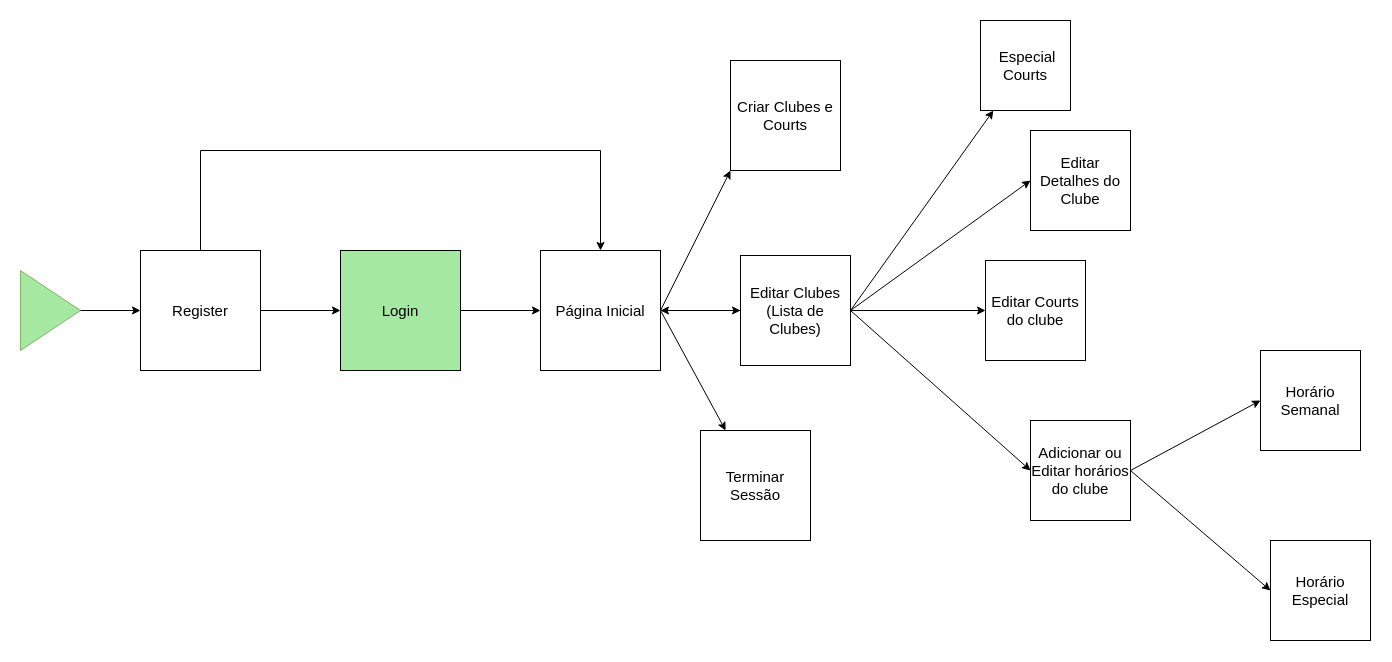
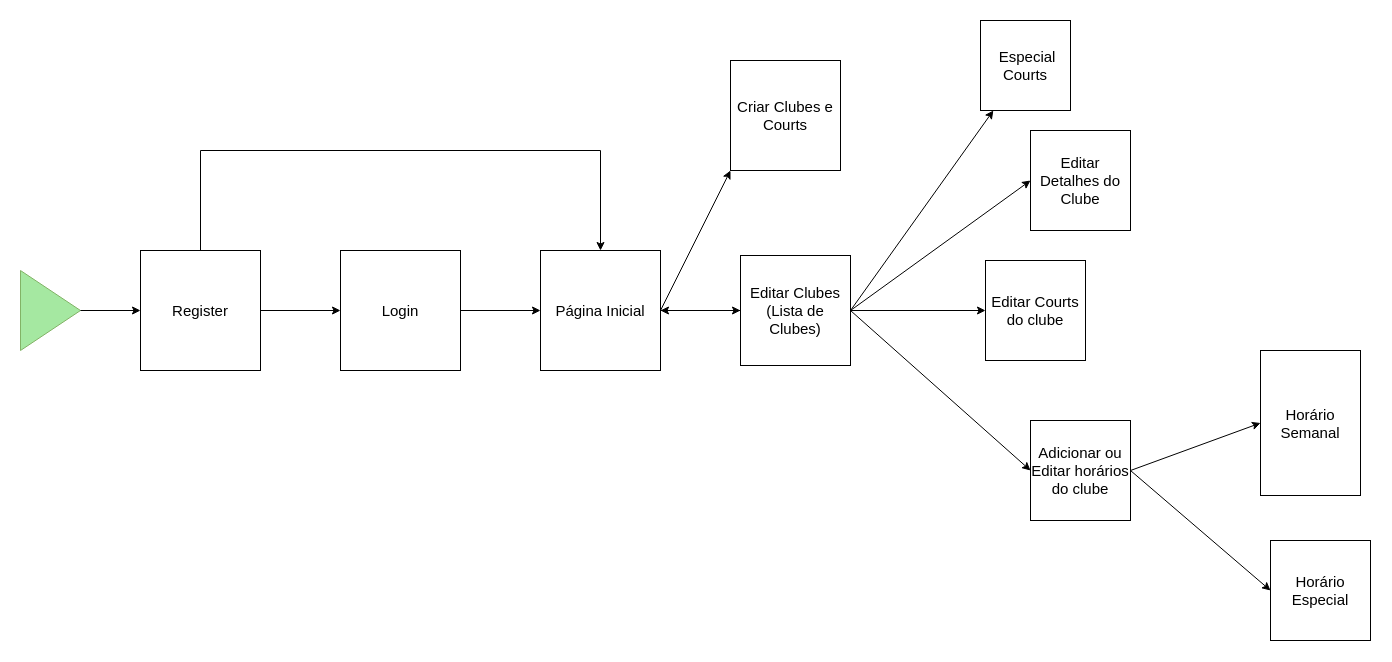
(401, 311) -> (401, 311)
(692, 369) -> none
(1311, 401) -> (1311, 423)
(756, 486) -> none
